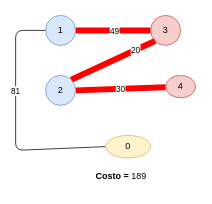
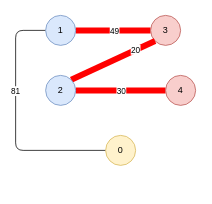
(180, 87) -> (180, 90)
(128, 147) -> (120, 150)
(121, 177) -> none
